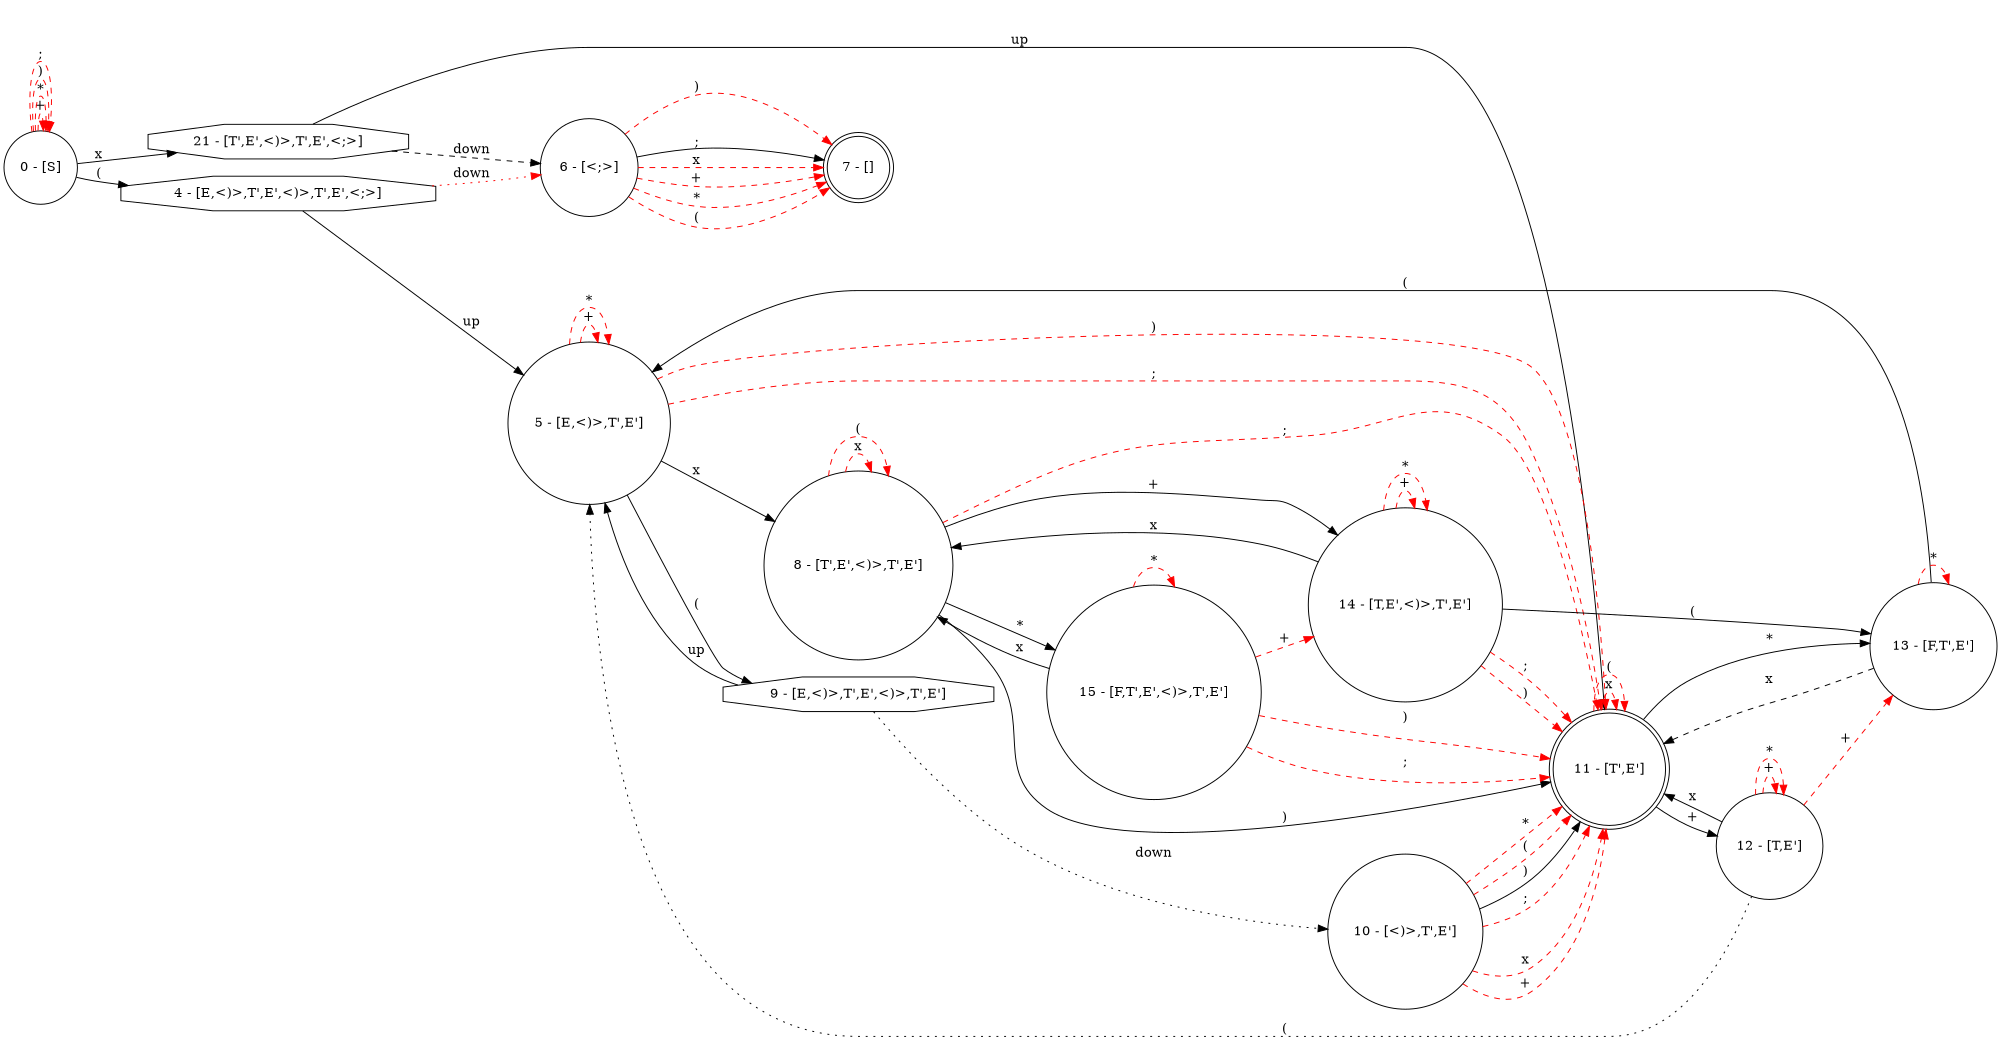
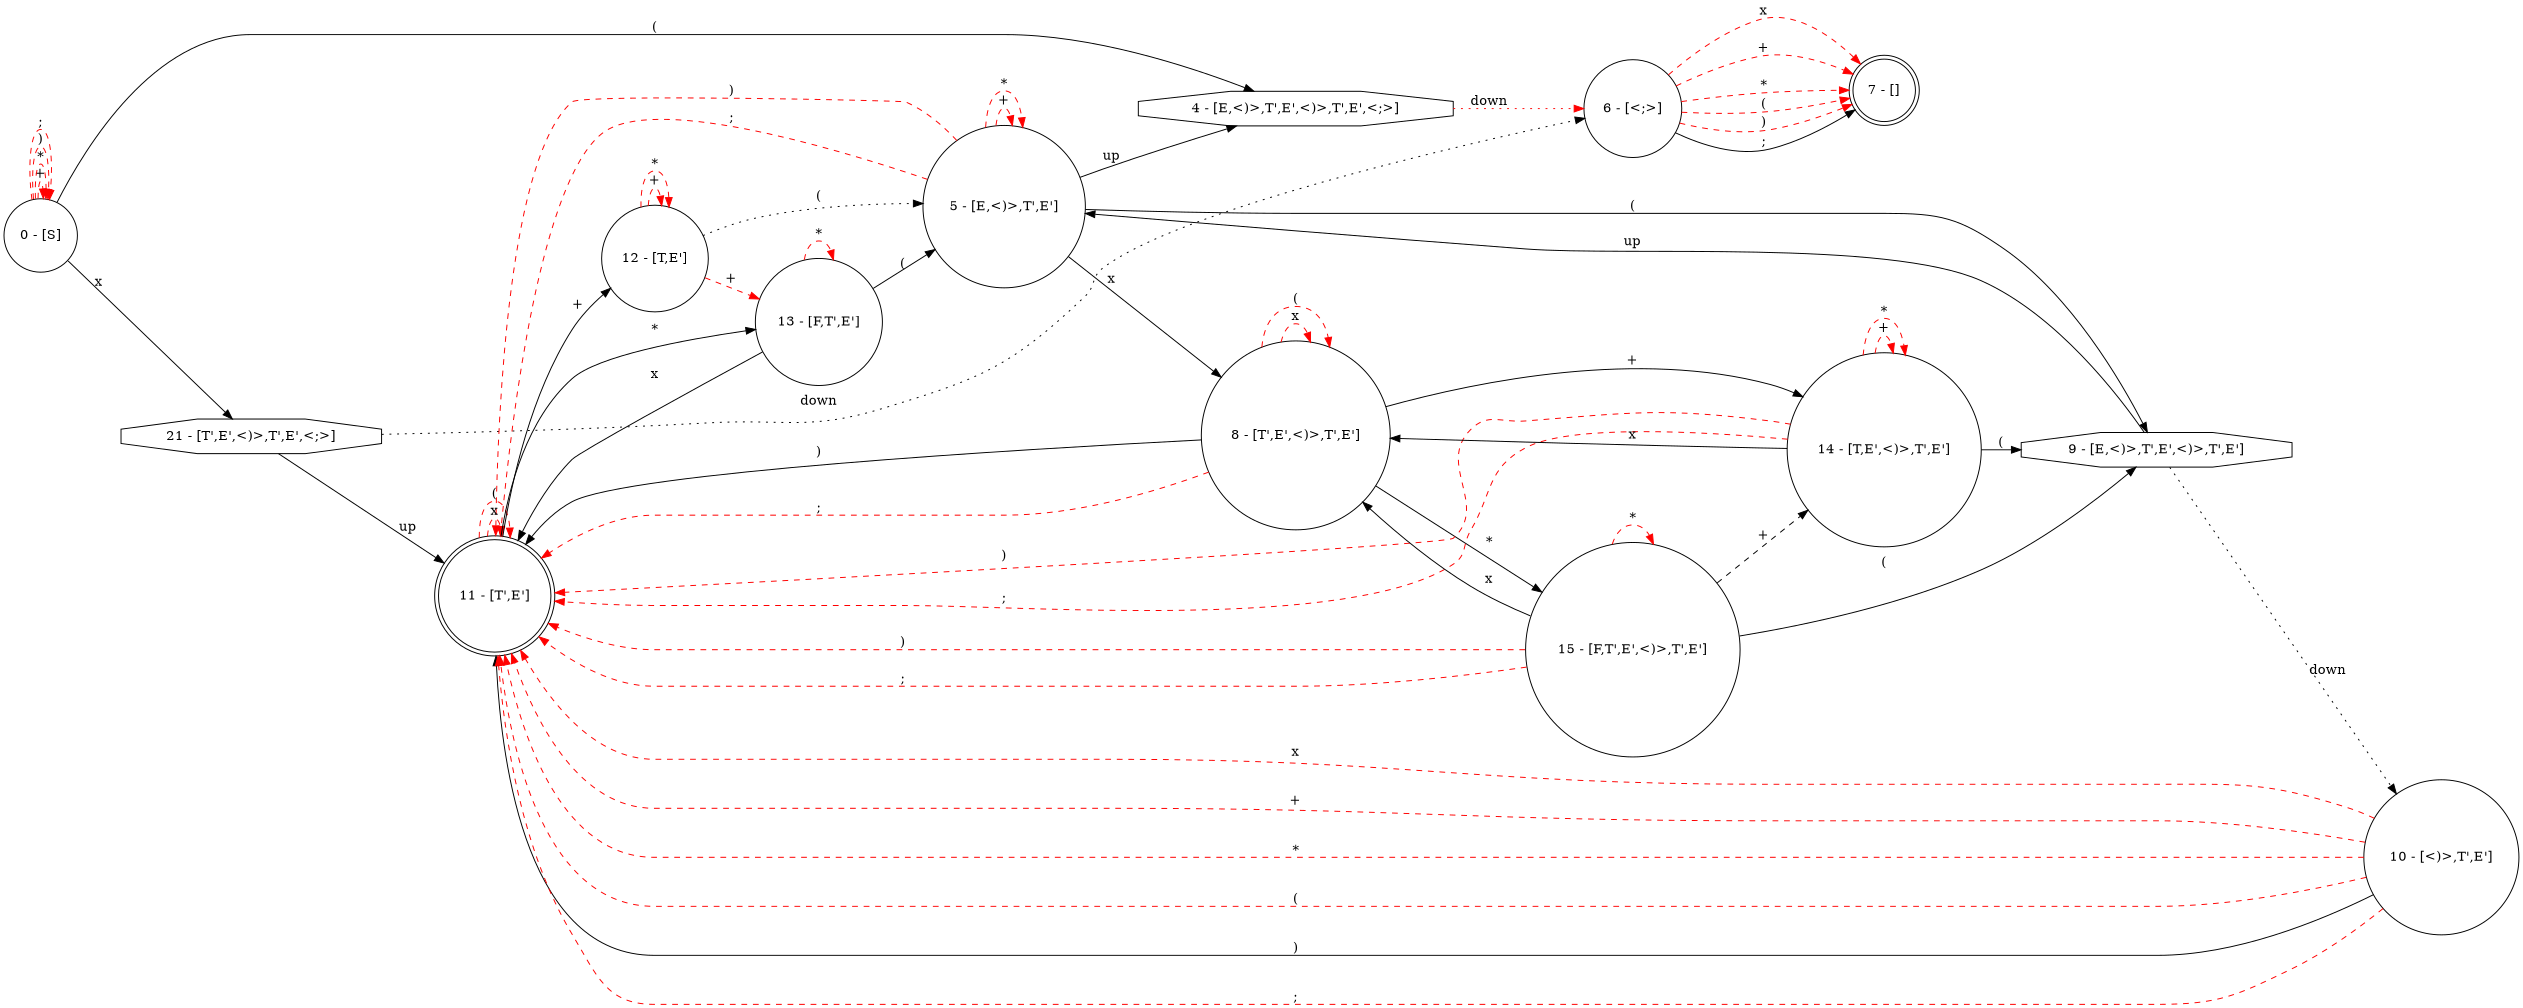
(461, 157) -> (1005, 361)
(409, 290) -> (1153, 152)
none -> (1947, 584)
(1682, 619) -> (1996, 450)
(1280, 648) -> (1759, 550)
(1773, 702) -> (642, 418)
(1698, 810) -> none
